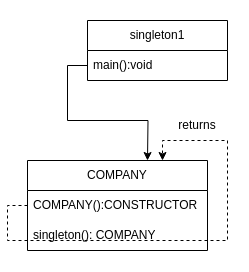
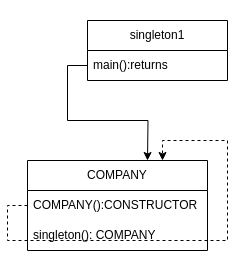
(126, 66) -> (137, 66)
(198, 126) -> none
